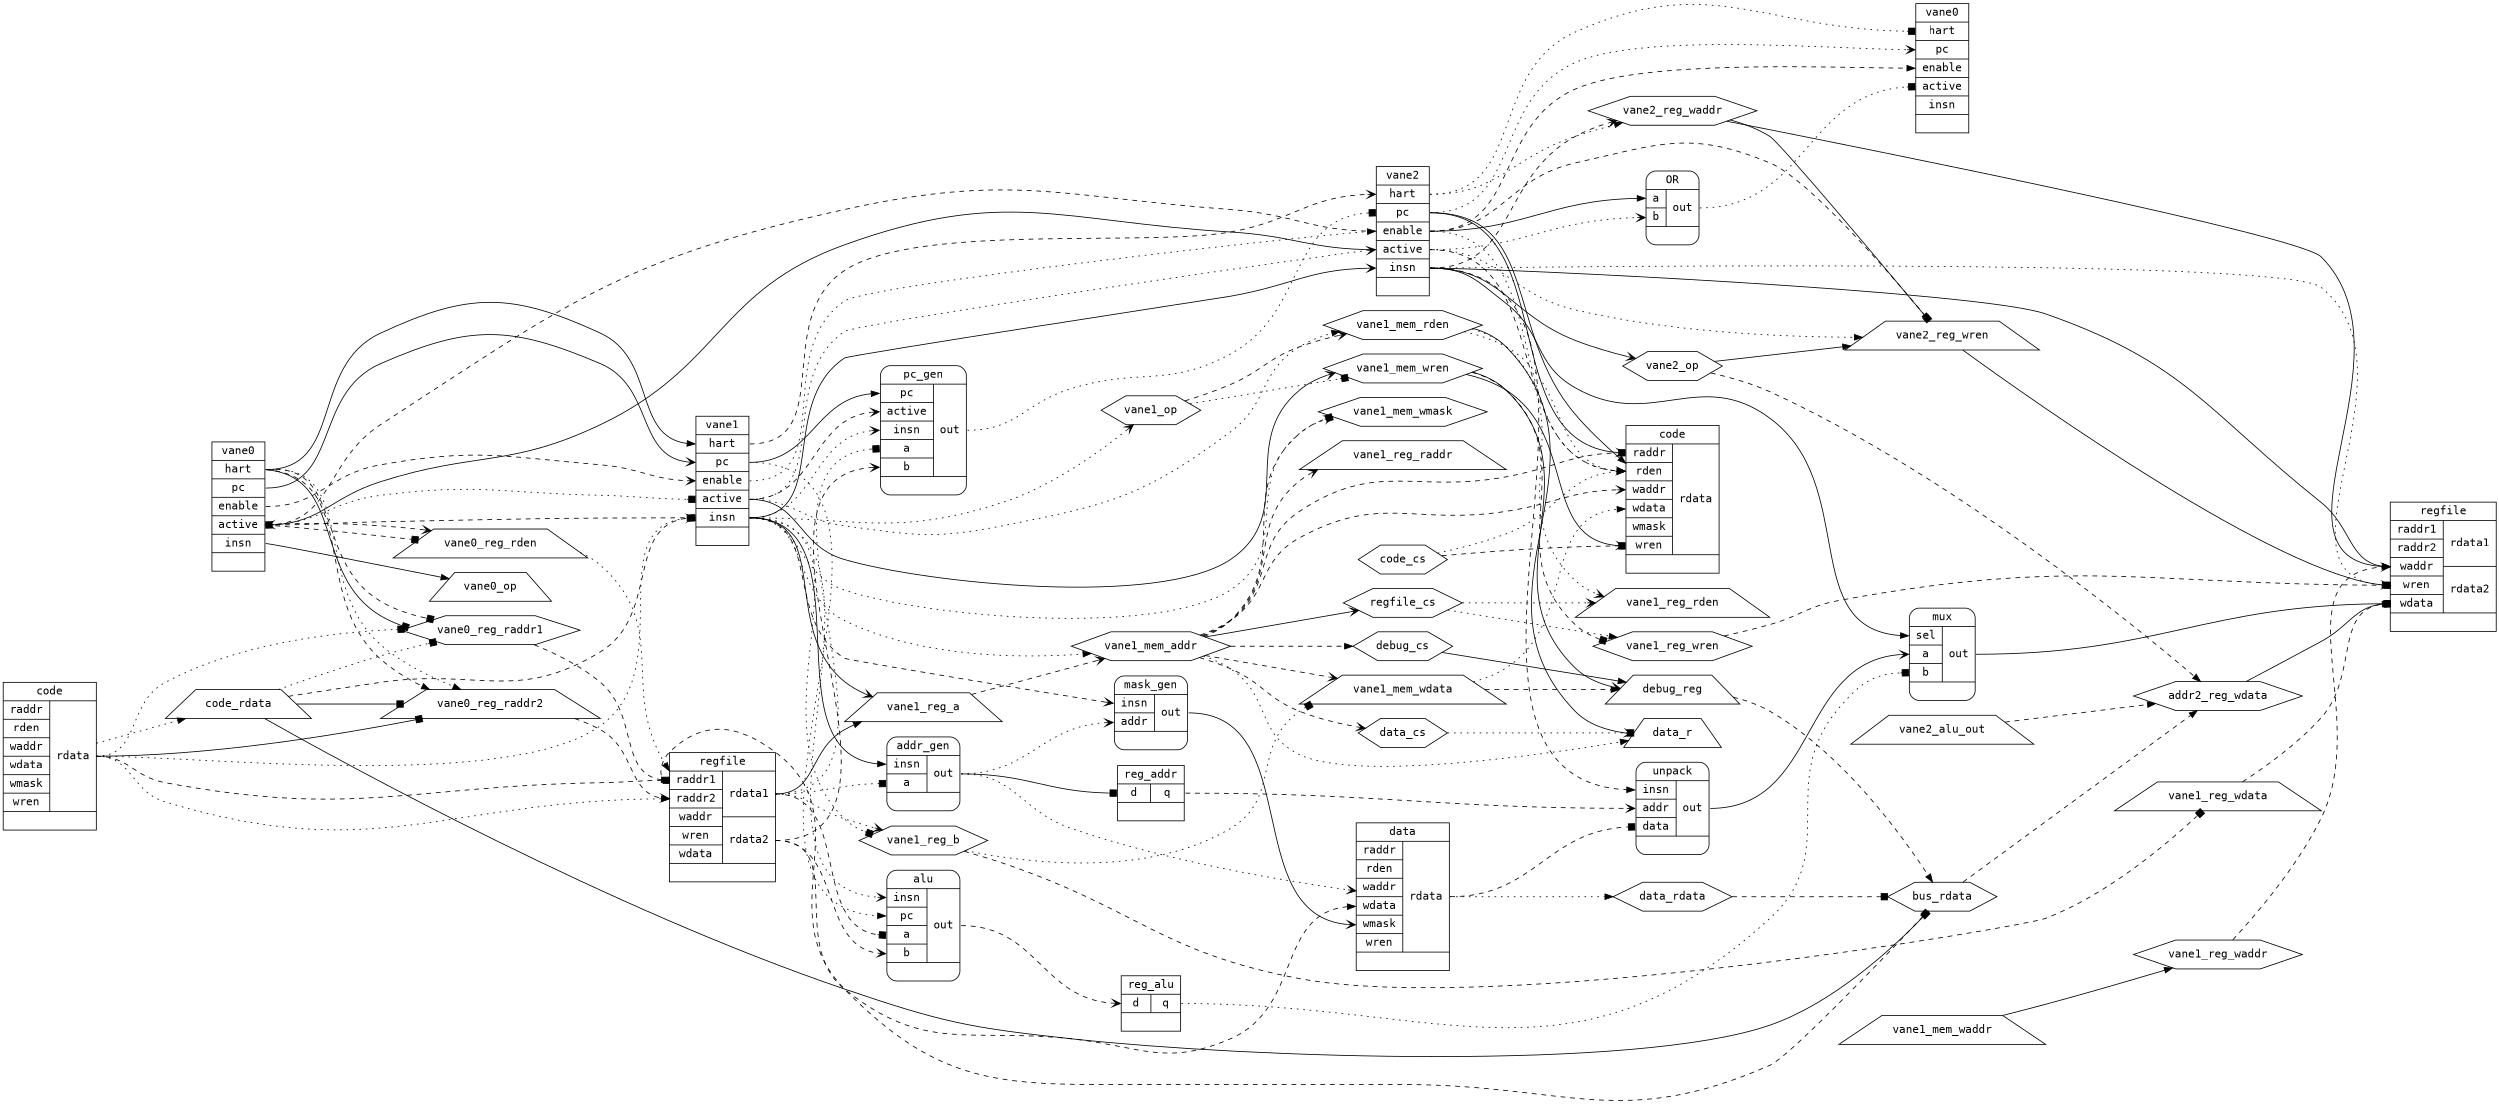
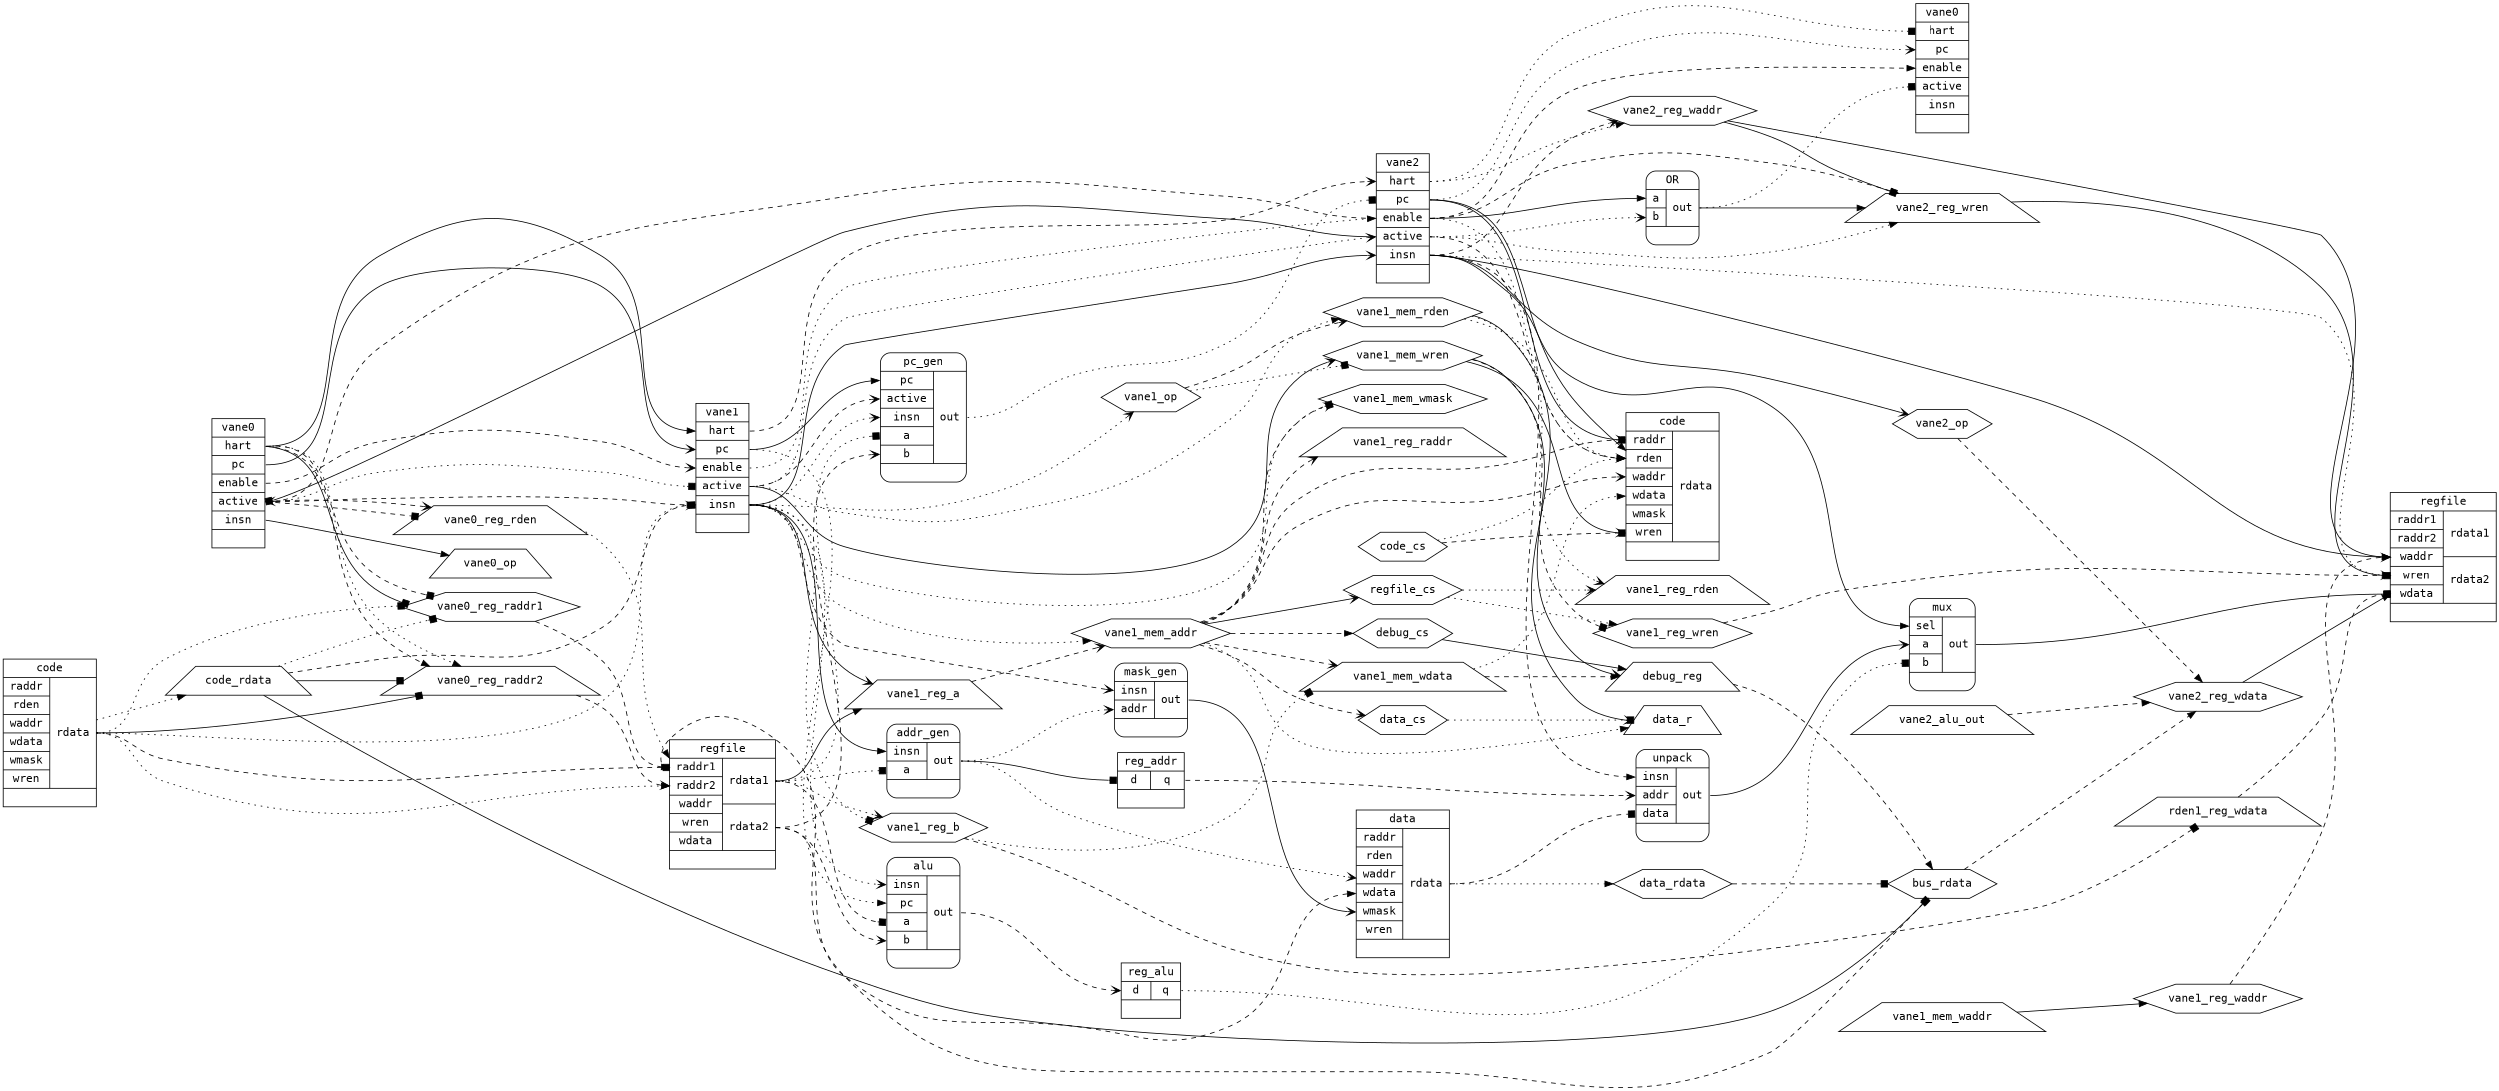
(1778, 354) -> (1778, 208)
(2218, 696) -> (2218, 697)
(2218, 796) -> (2218, 812)
